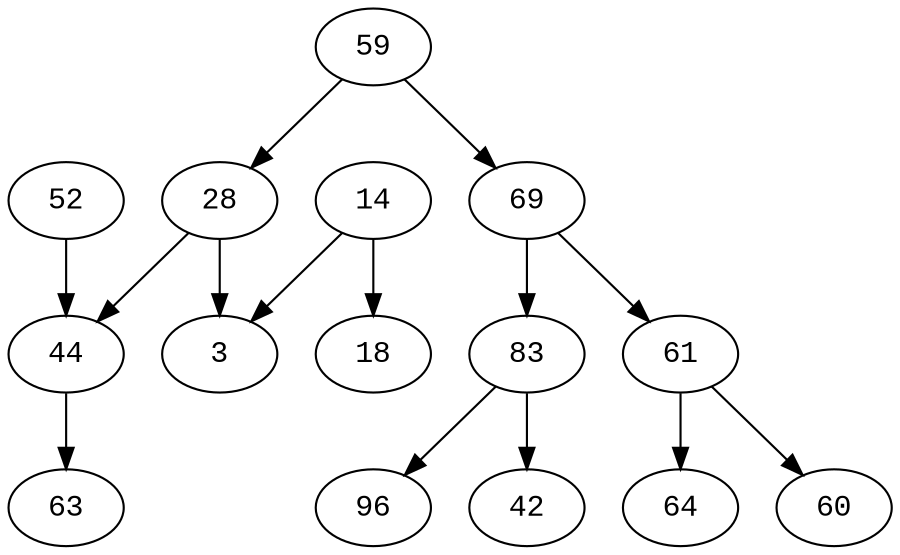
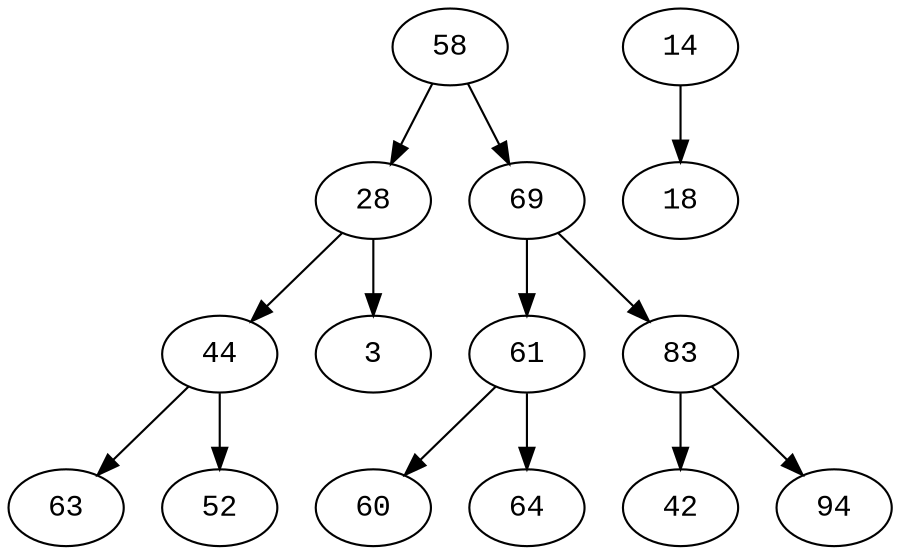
(373, 47) -> (450, 47)
(66, 267) -> (220, 420)
(304, 270) -> none
(373, 508) -> (834, 508)
